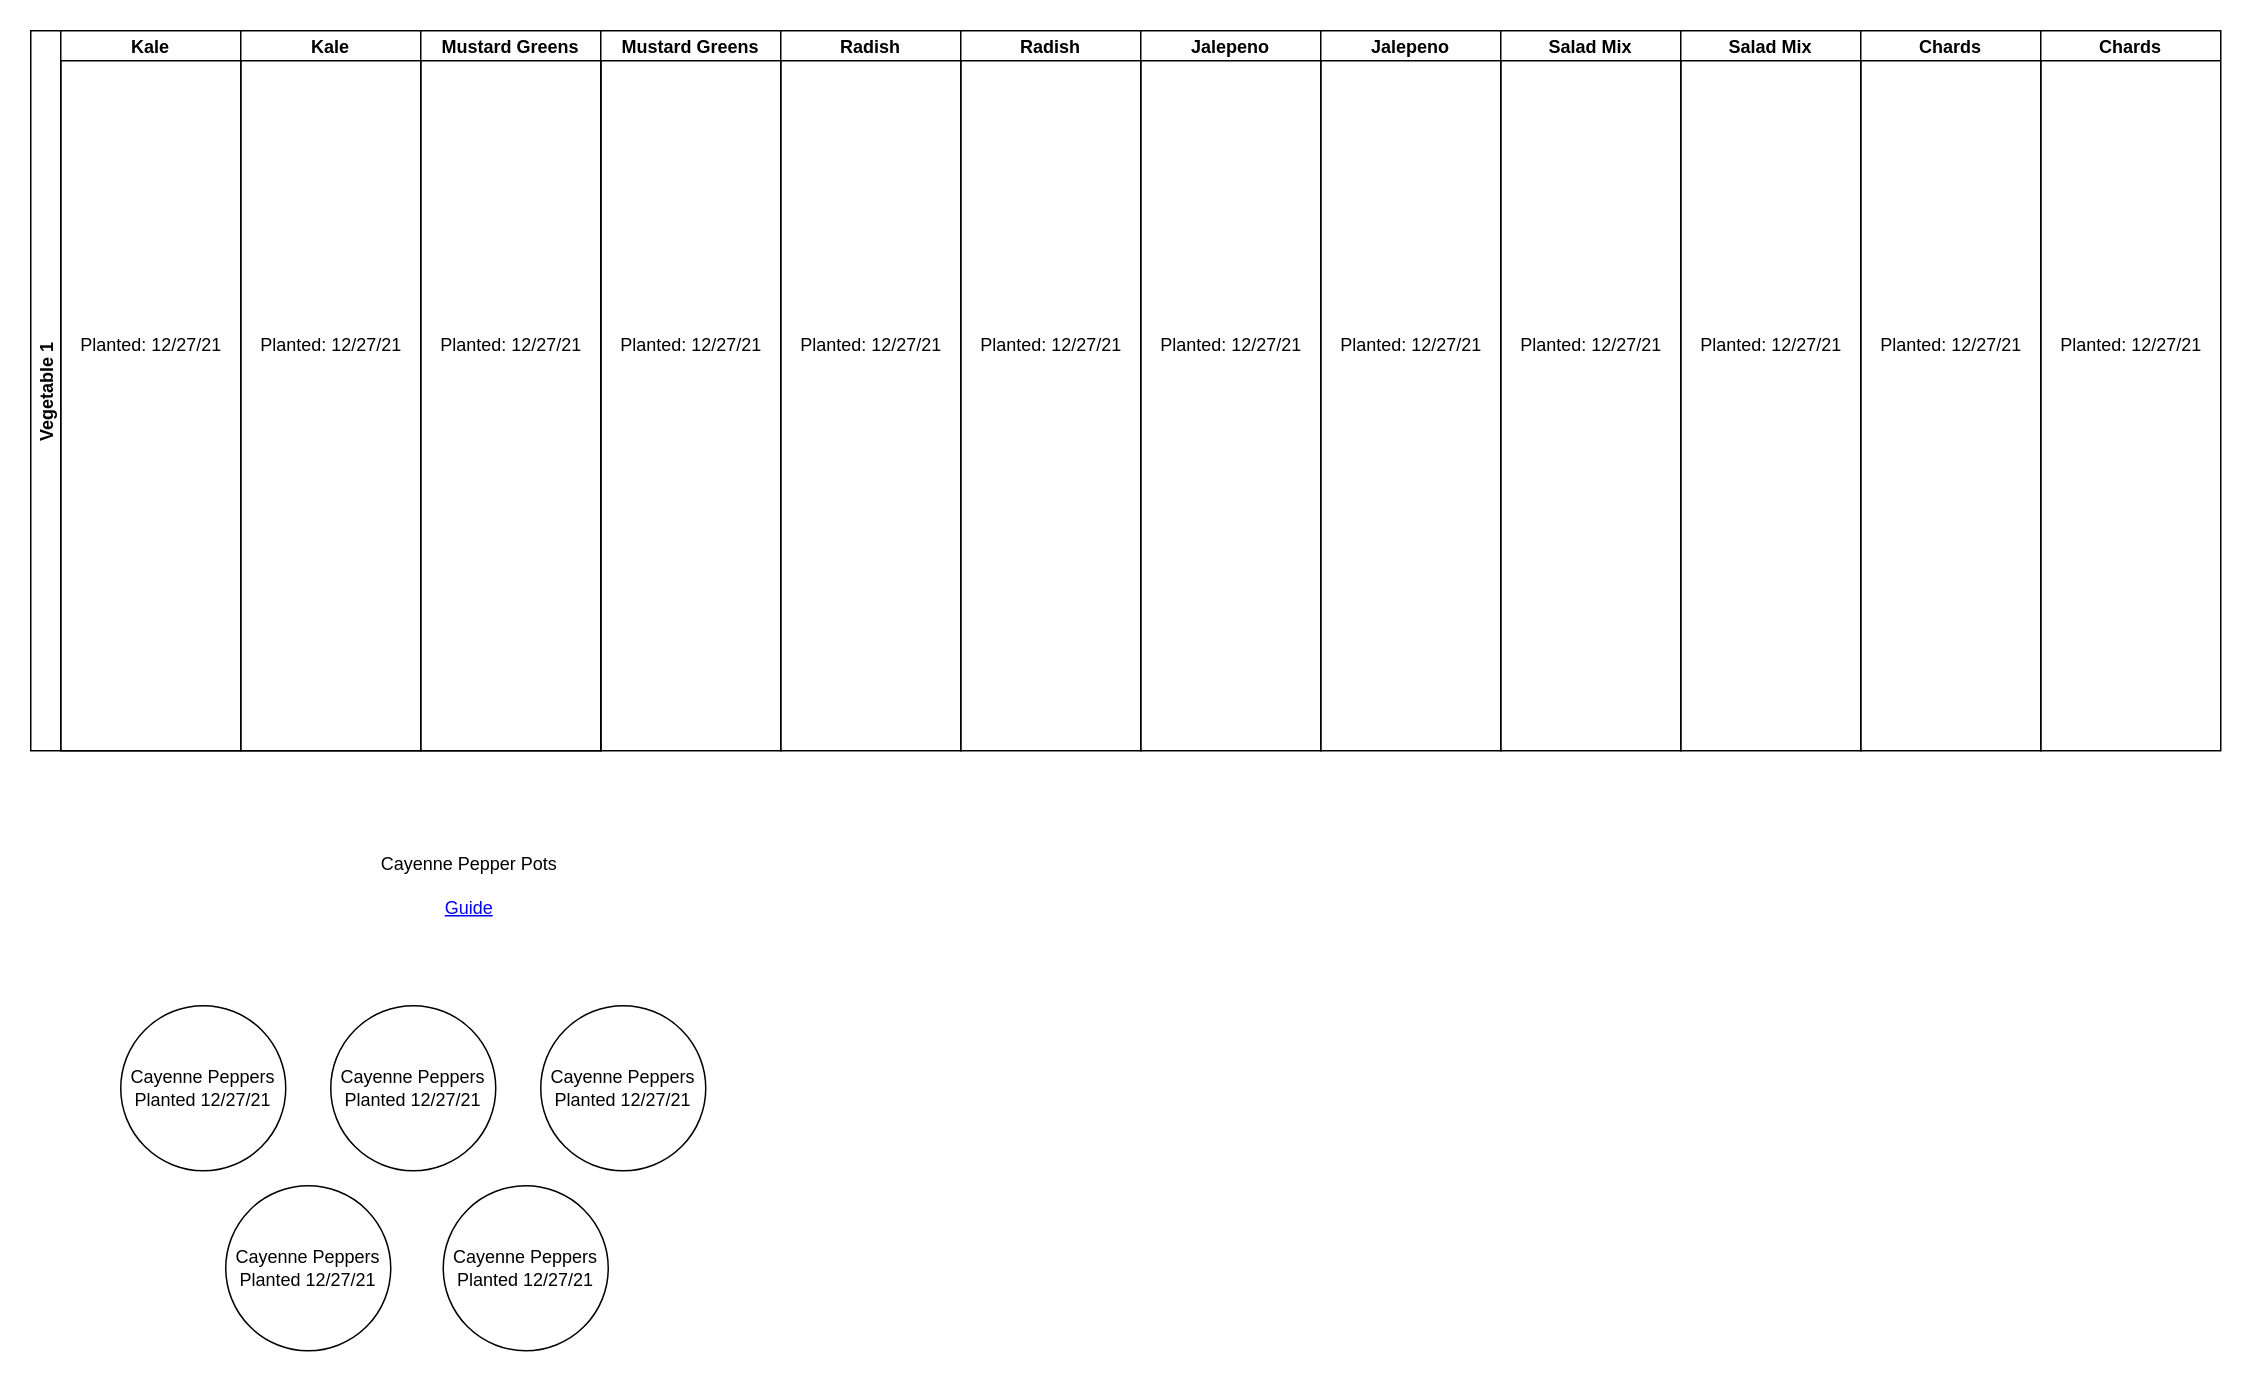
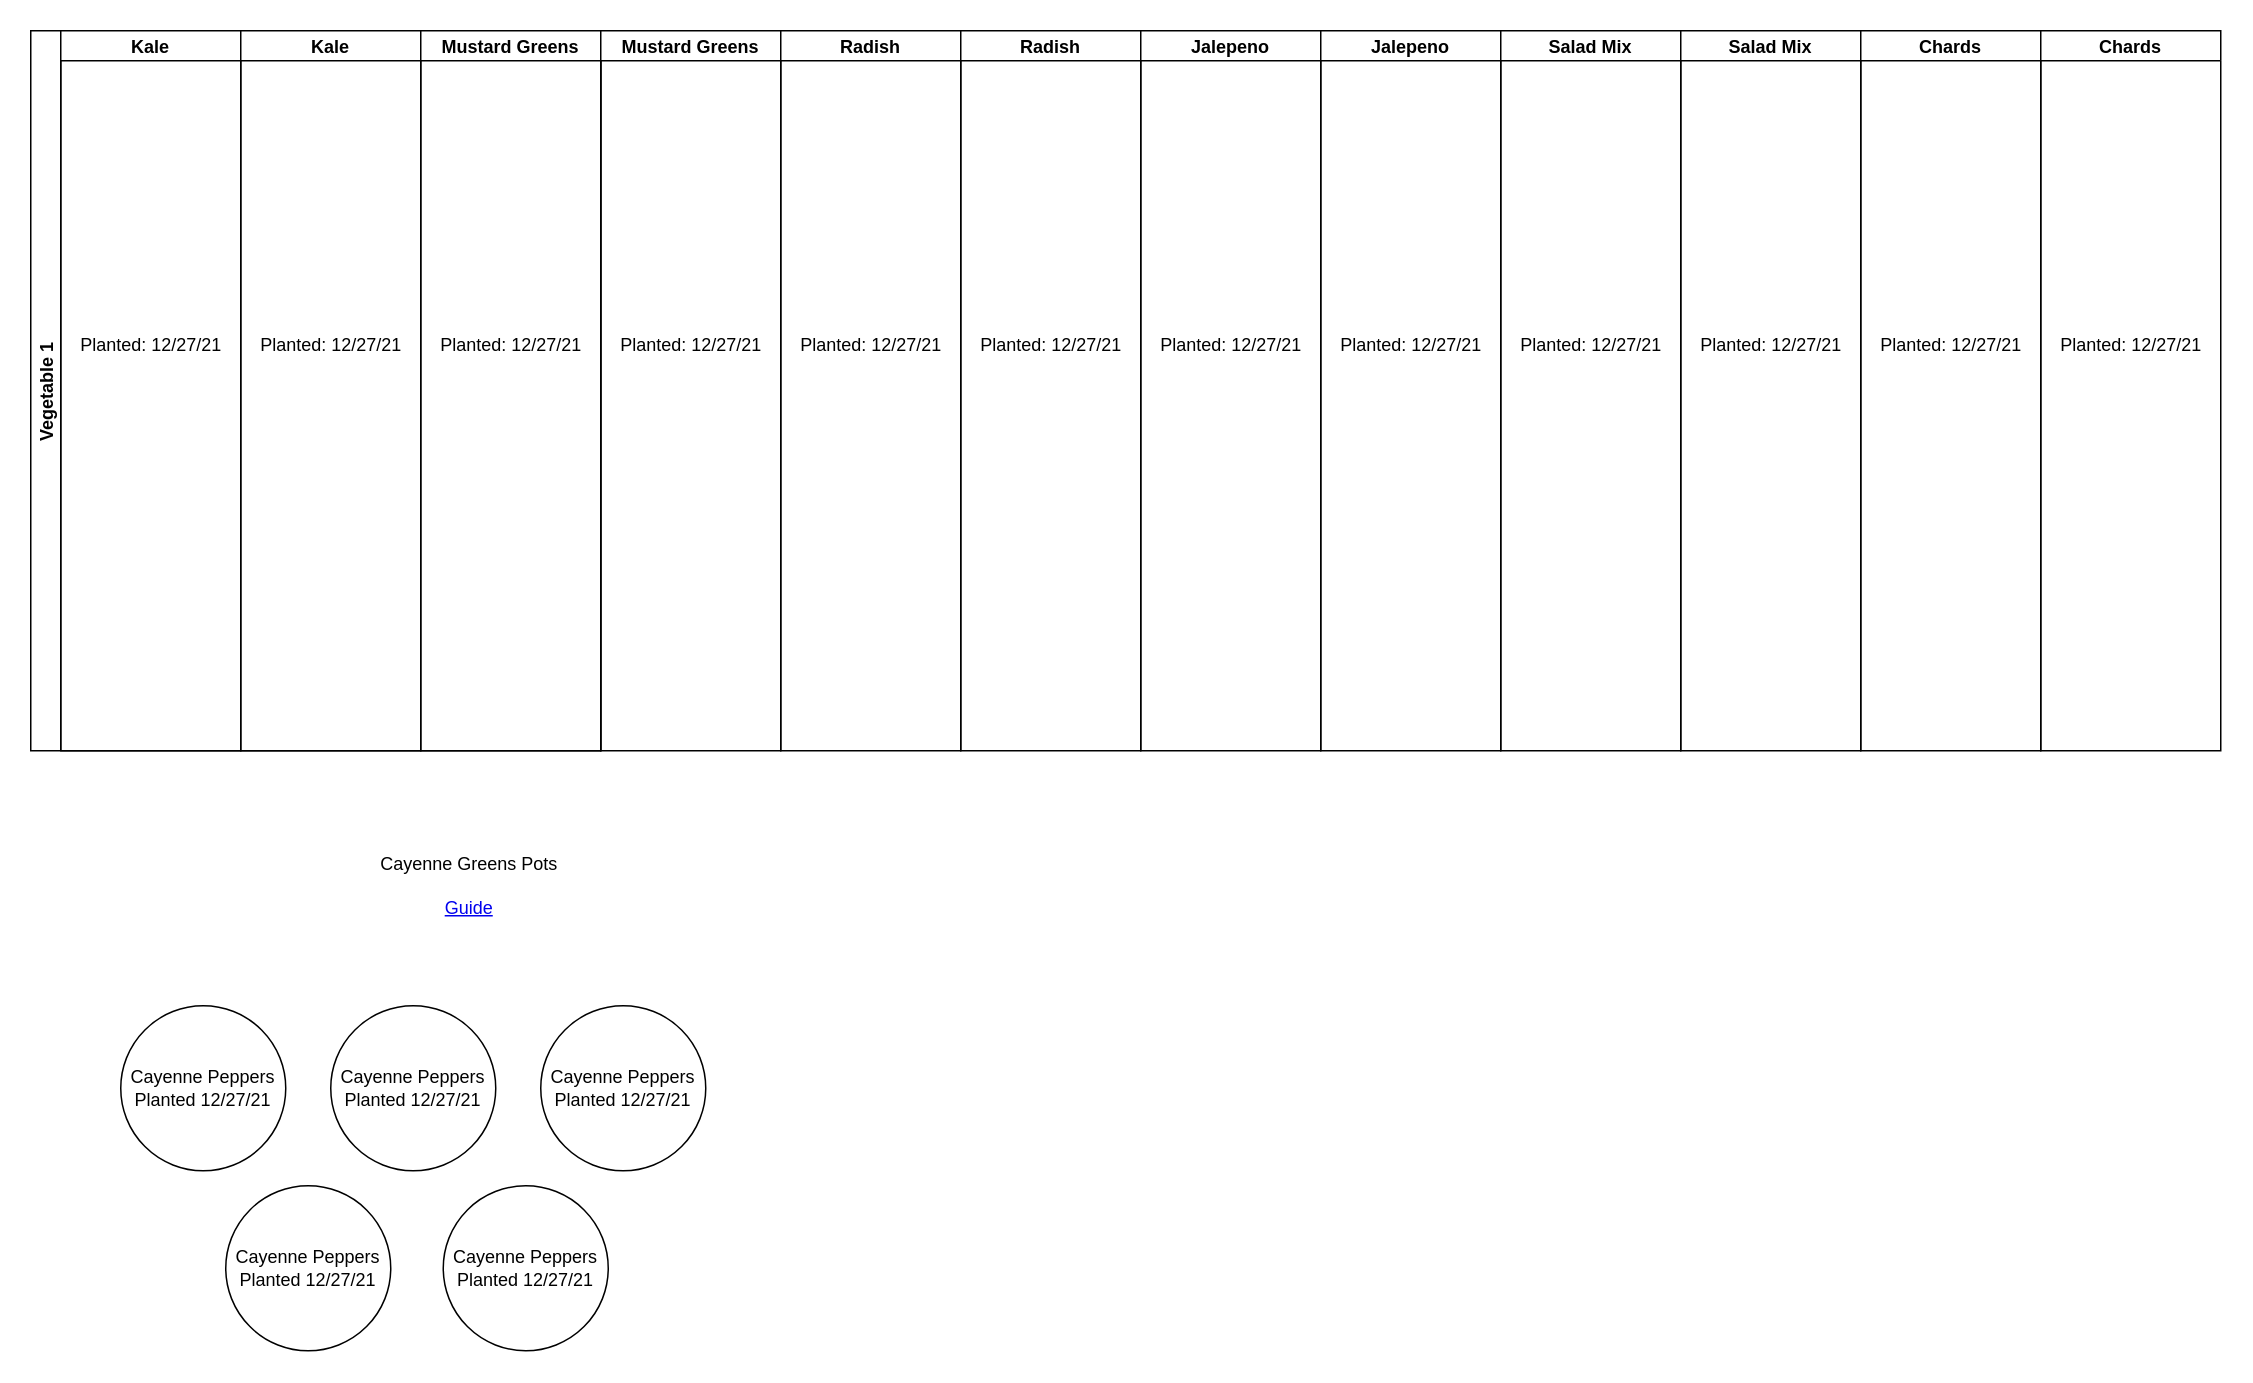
(470, 886) -> (470, 886)
